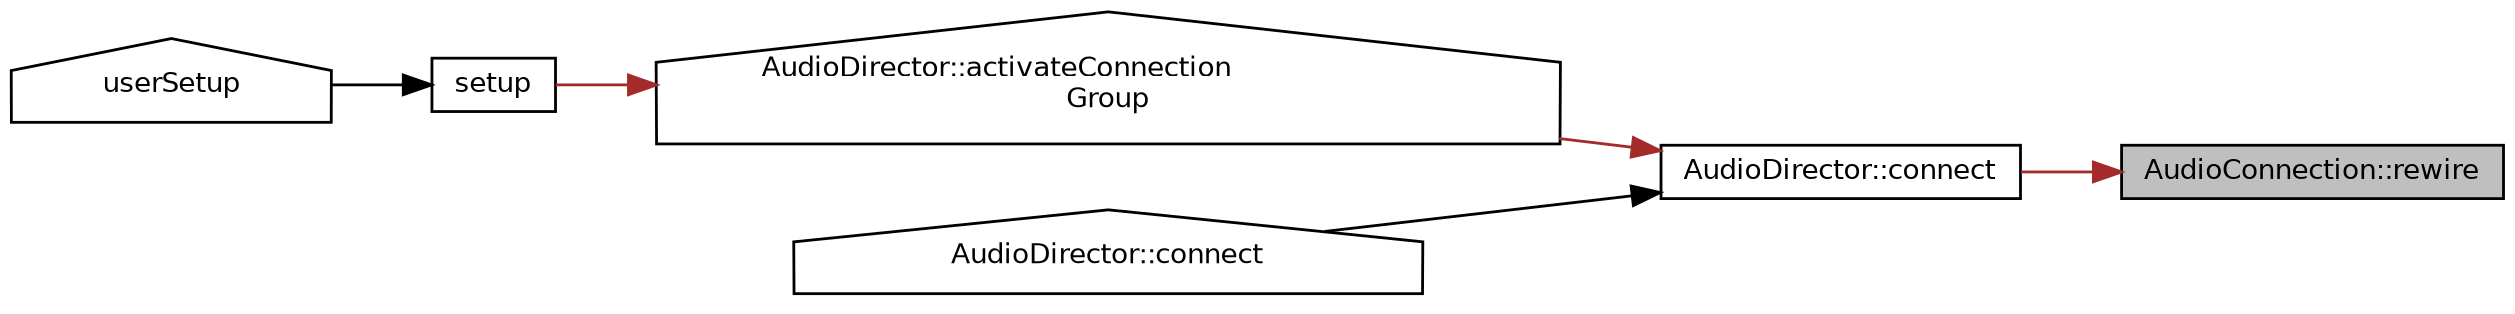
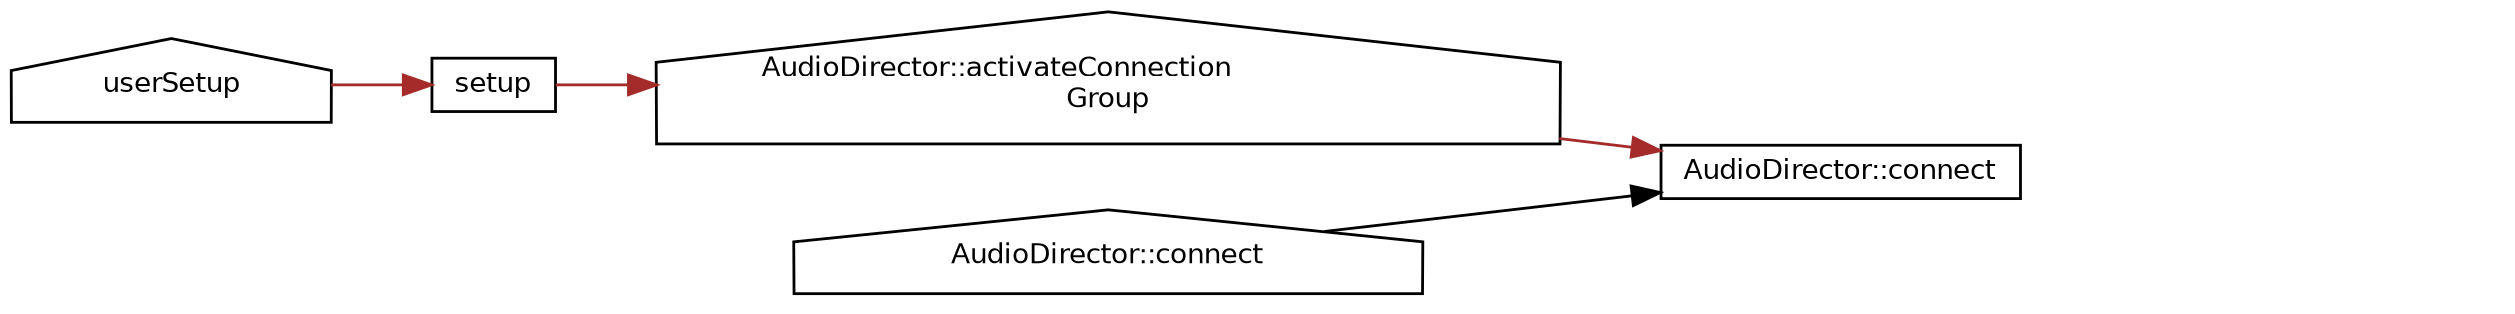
(367, 85) -> (367, 85)
(2313, 172) -> none
